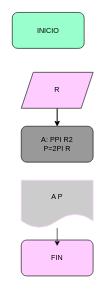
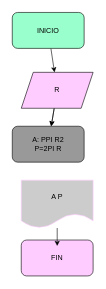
none -> (53, 58)
(57, 144) -> (48, 144)
